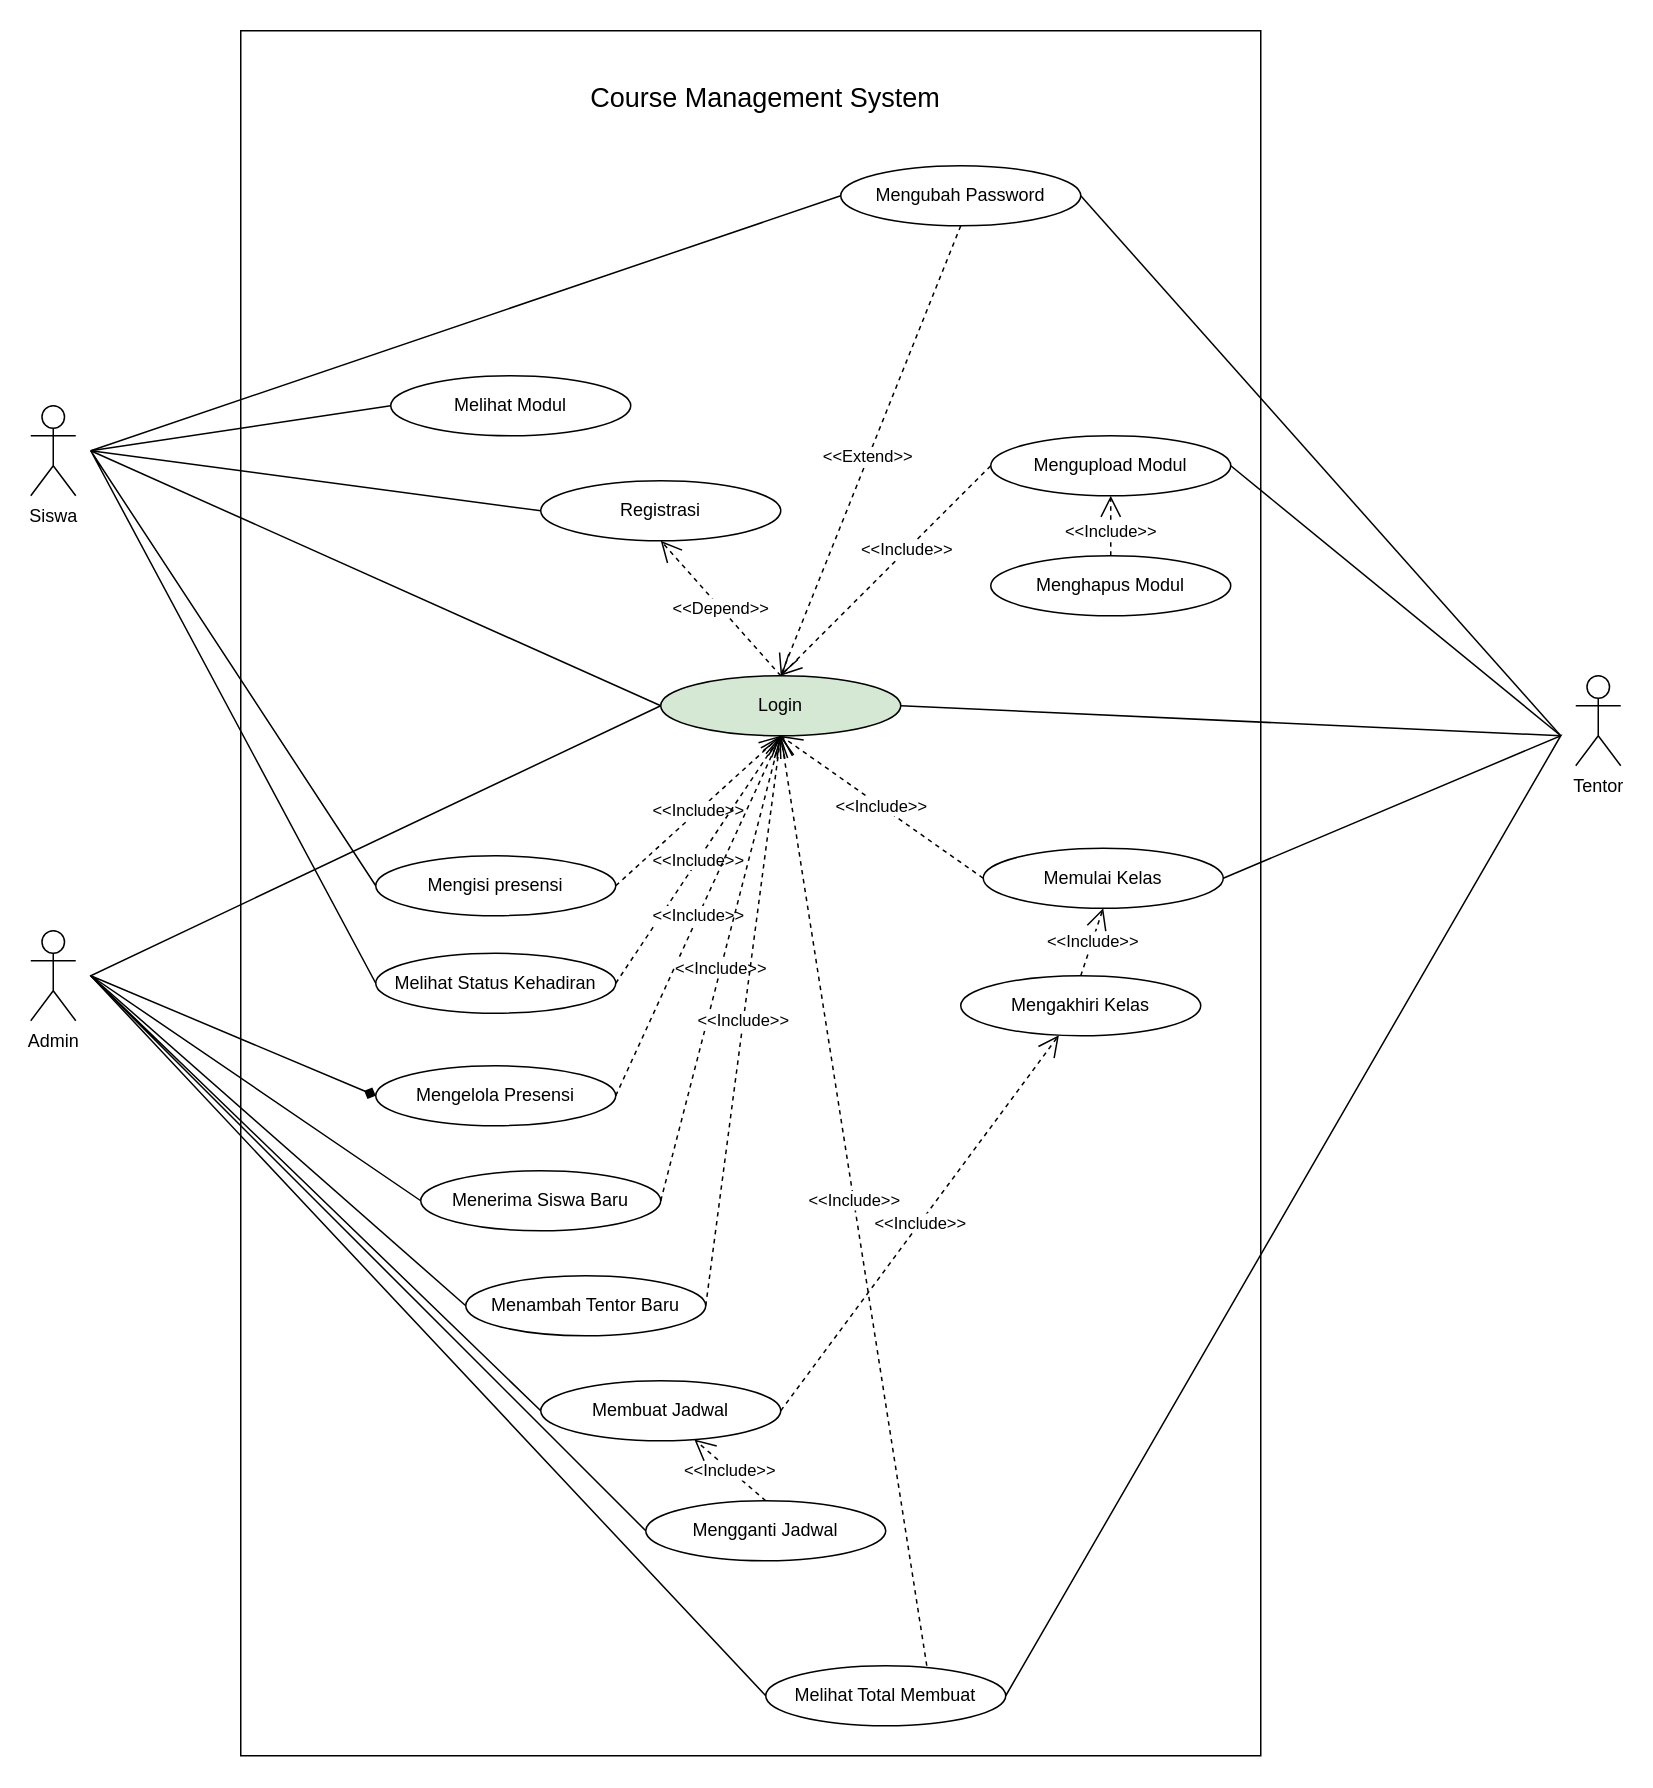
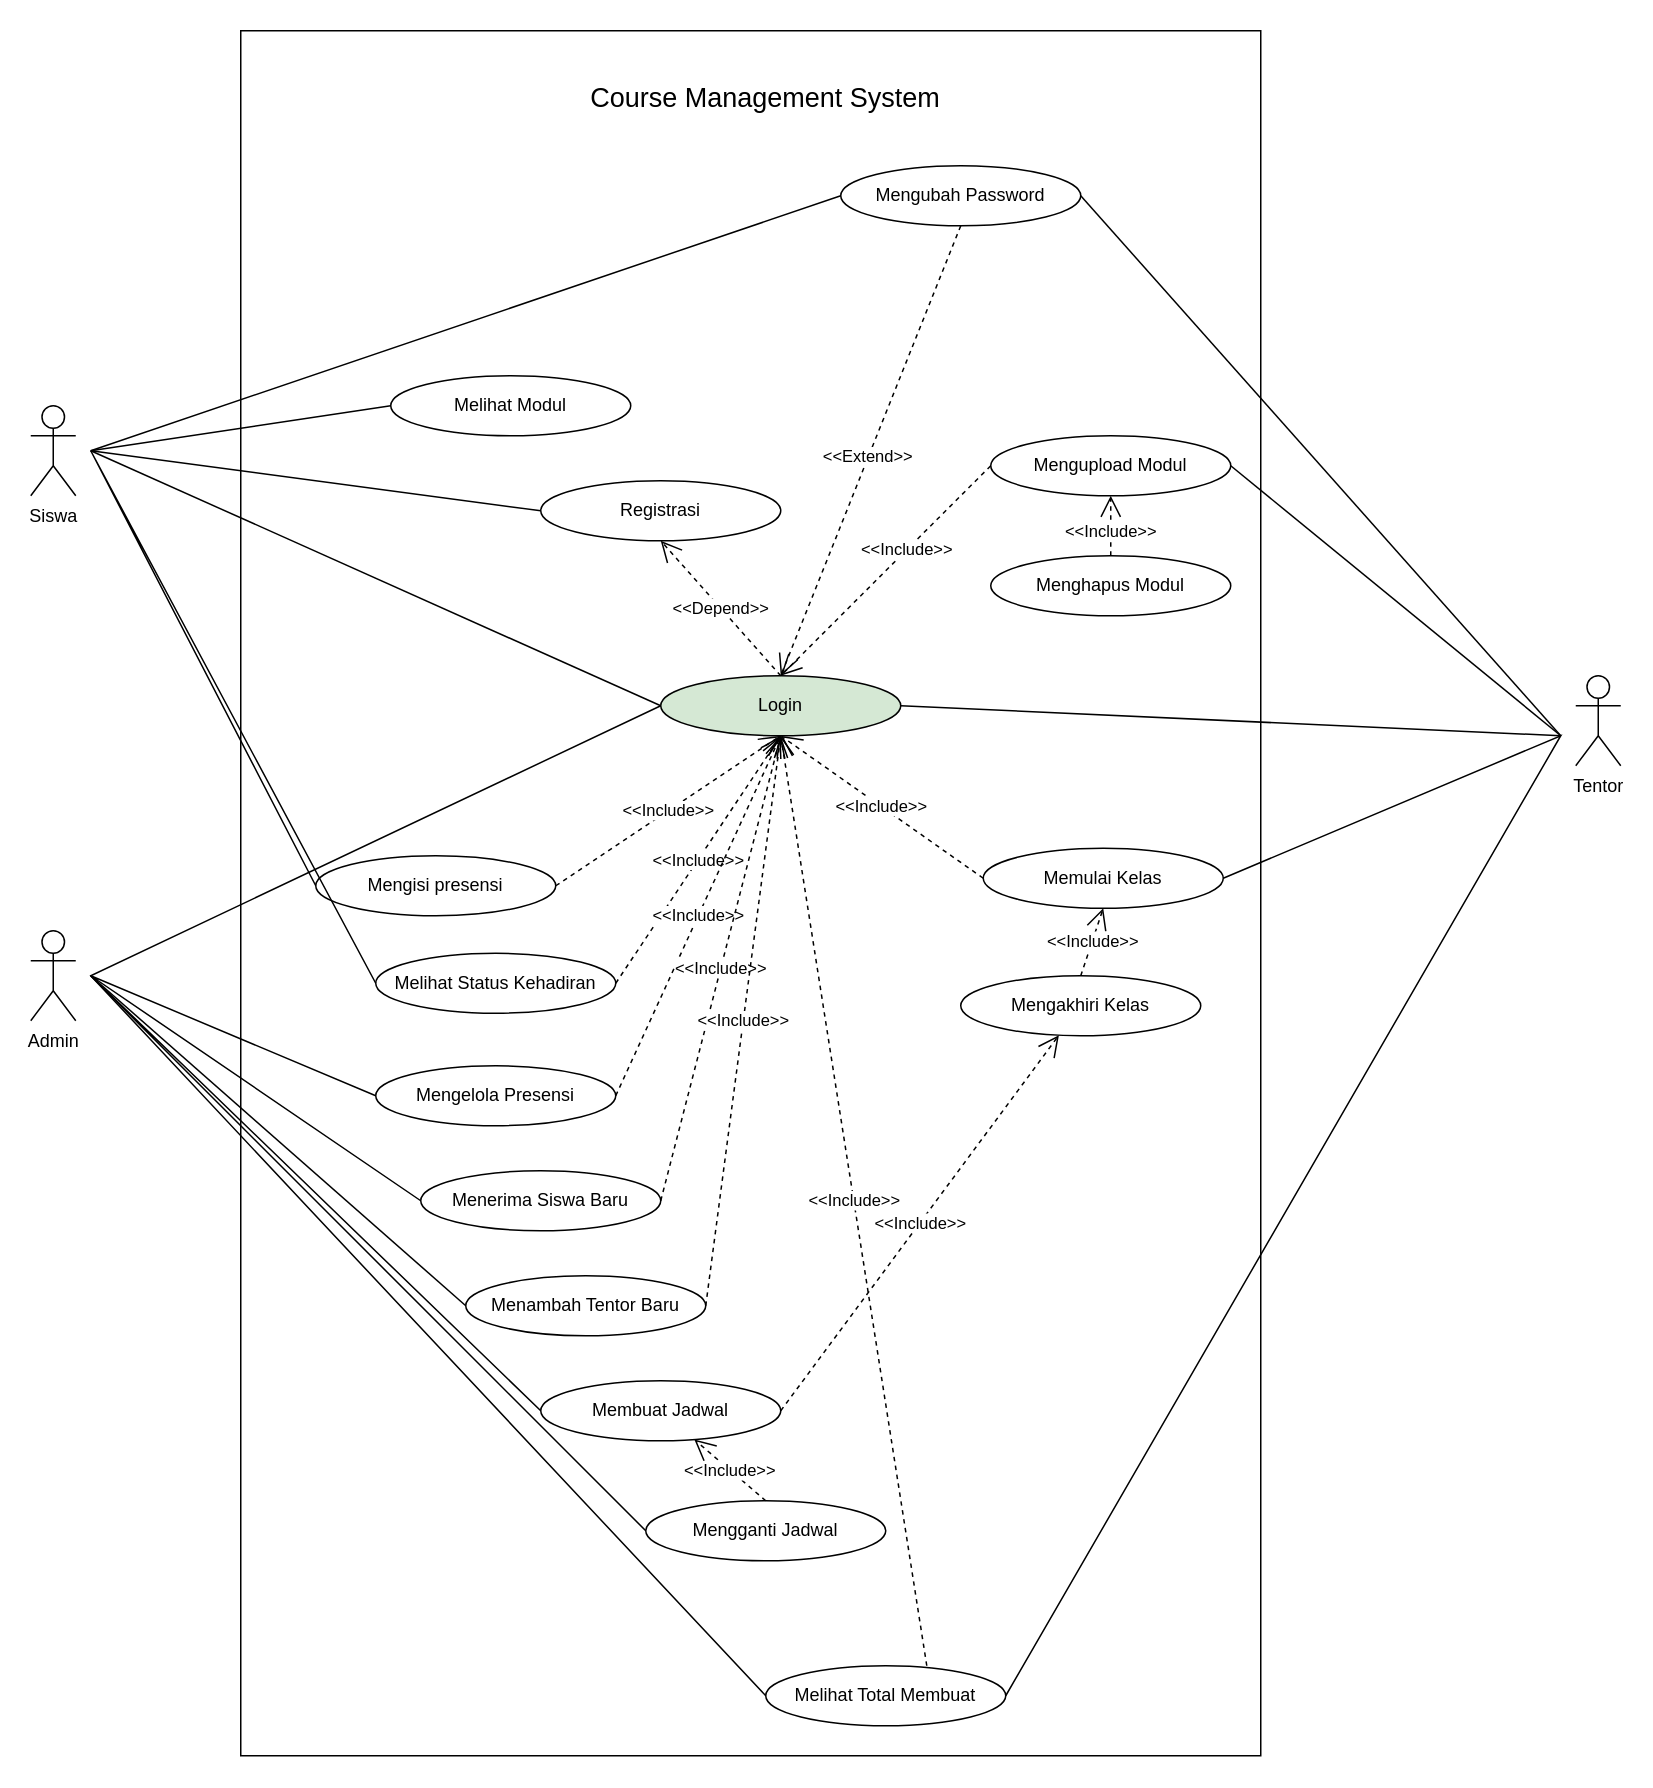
(496, 886) -> (436, 886)
(364, 1091) -> (368, 1093)
